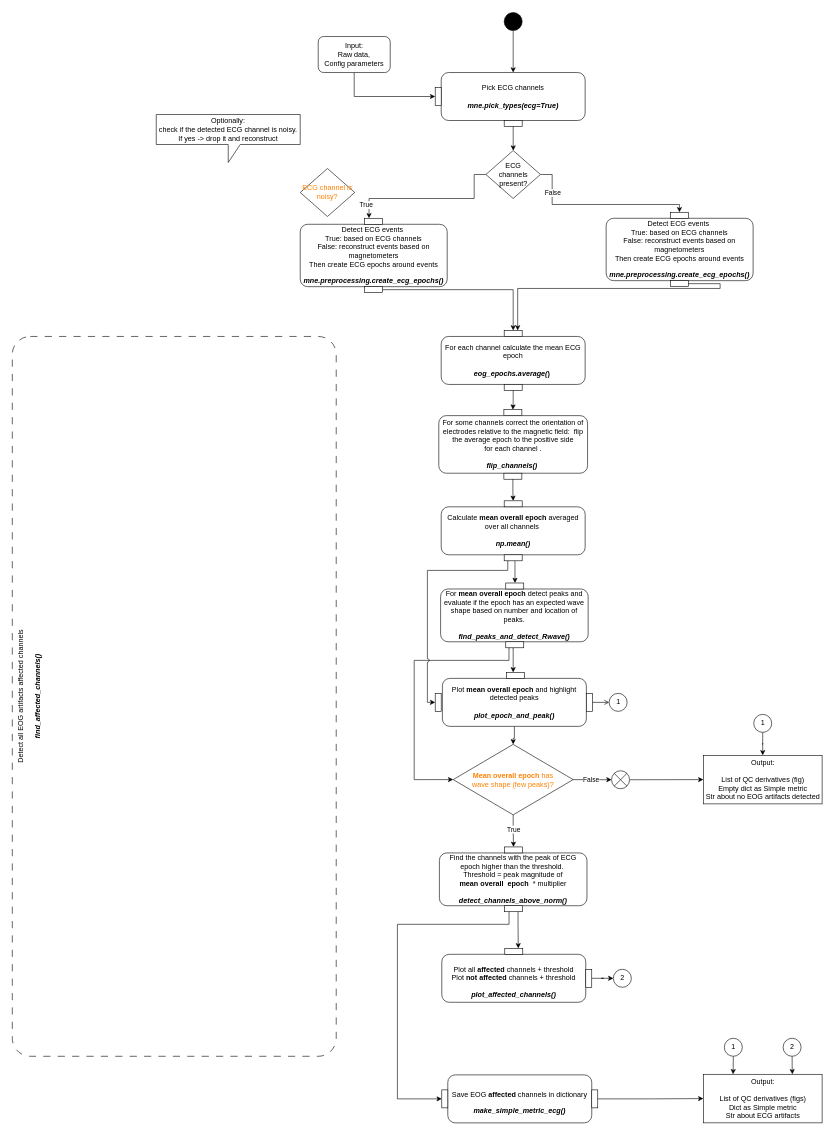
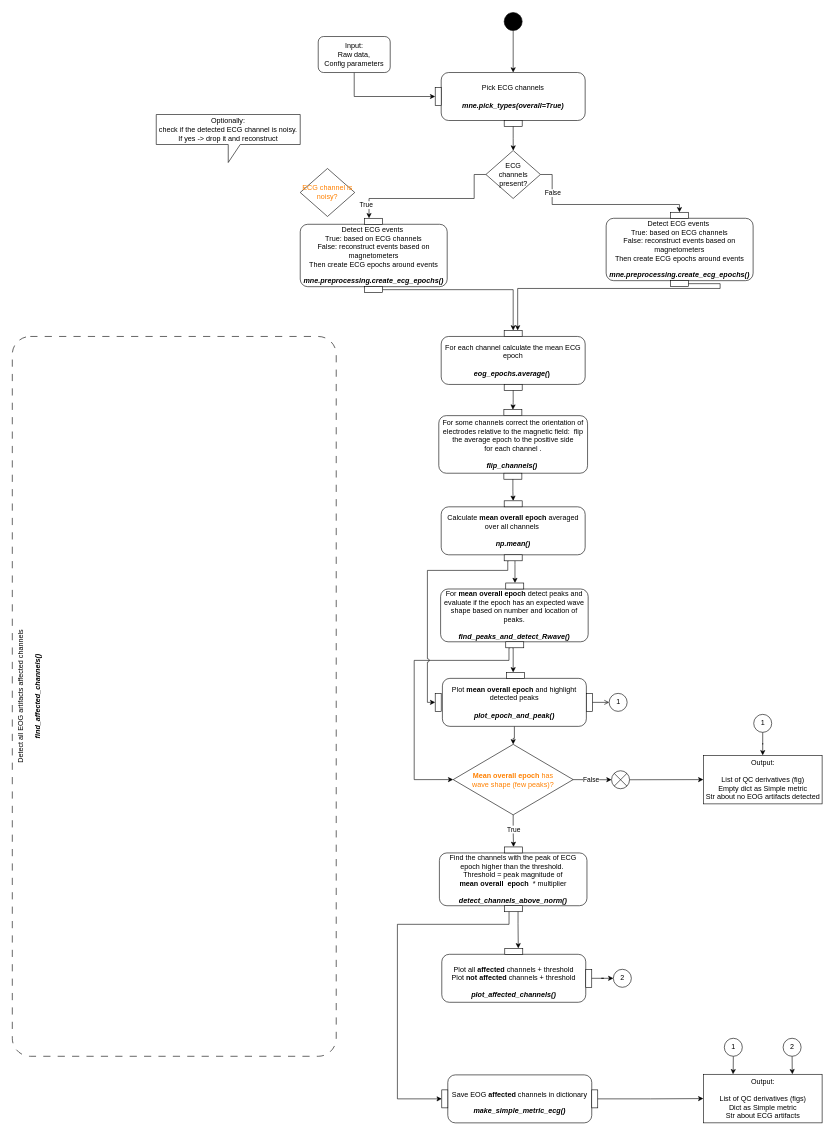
(513, 96) -> (513, 96)
